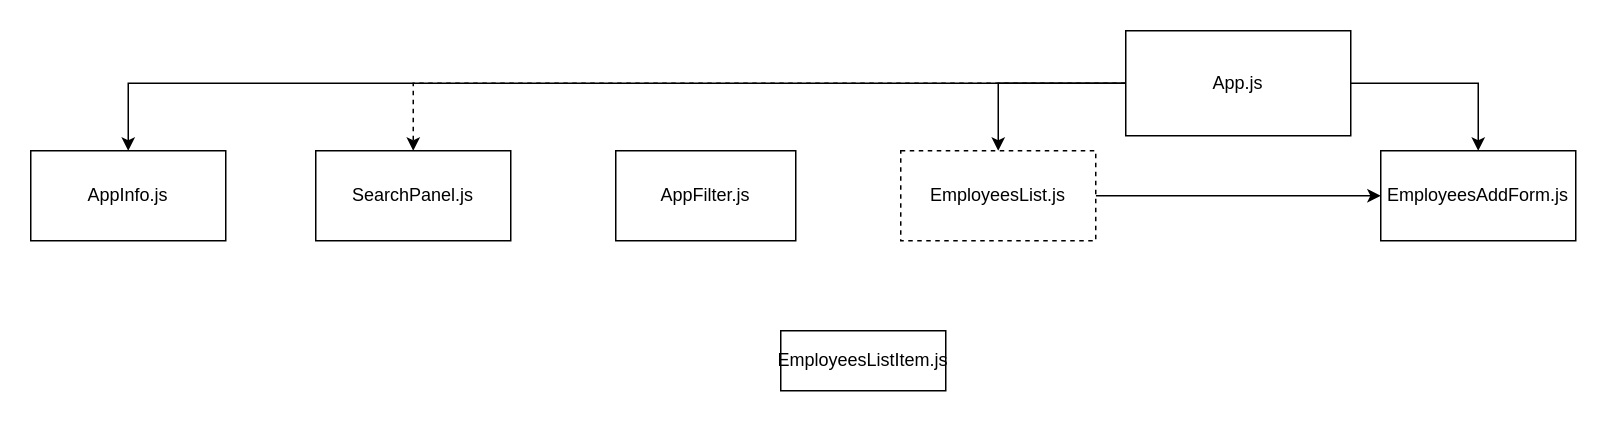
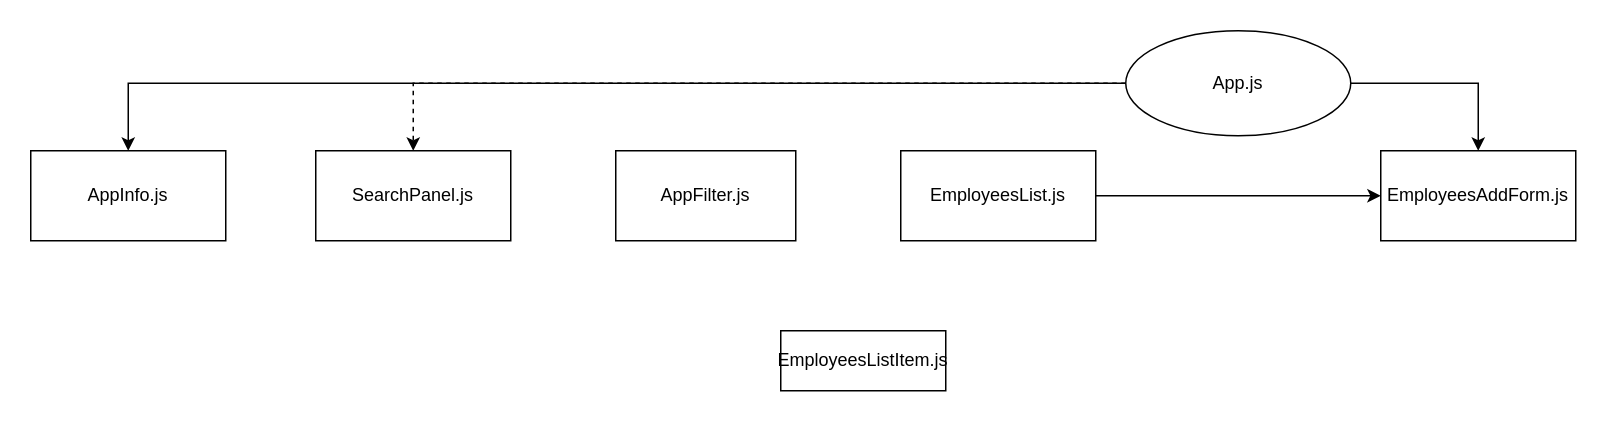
(1238, 83) -> (1238, 83)
(998, 113) -> none
(998, 196) -> (998, 196)
